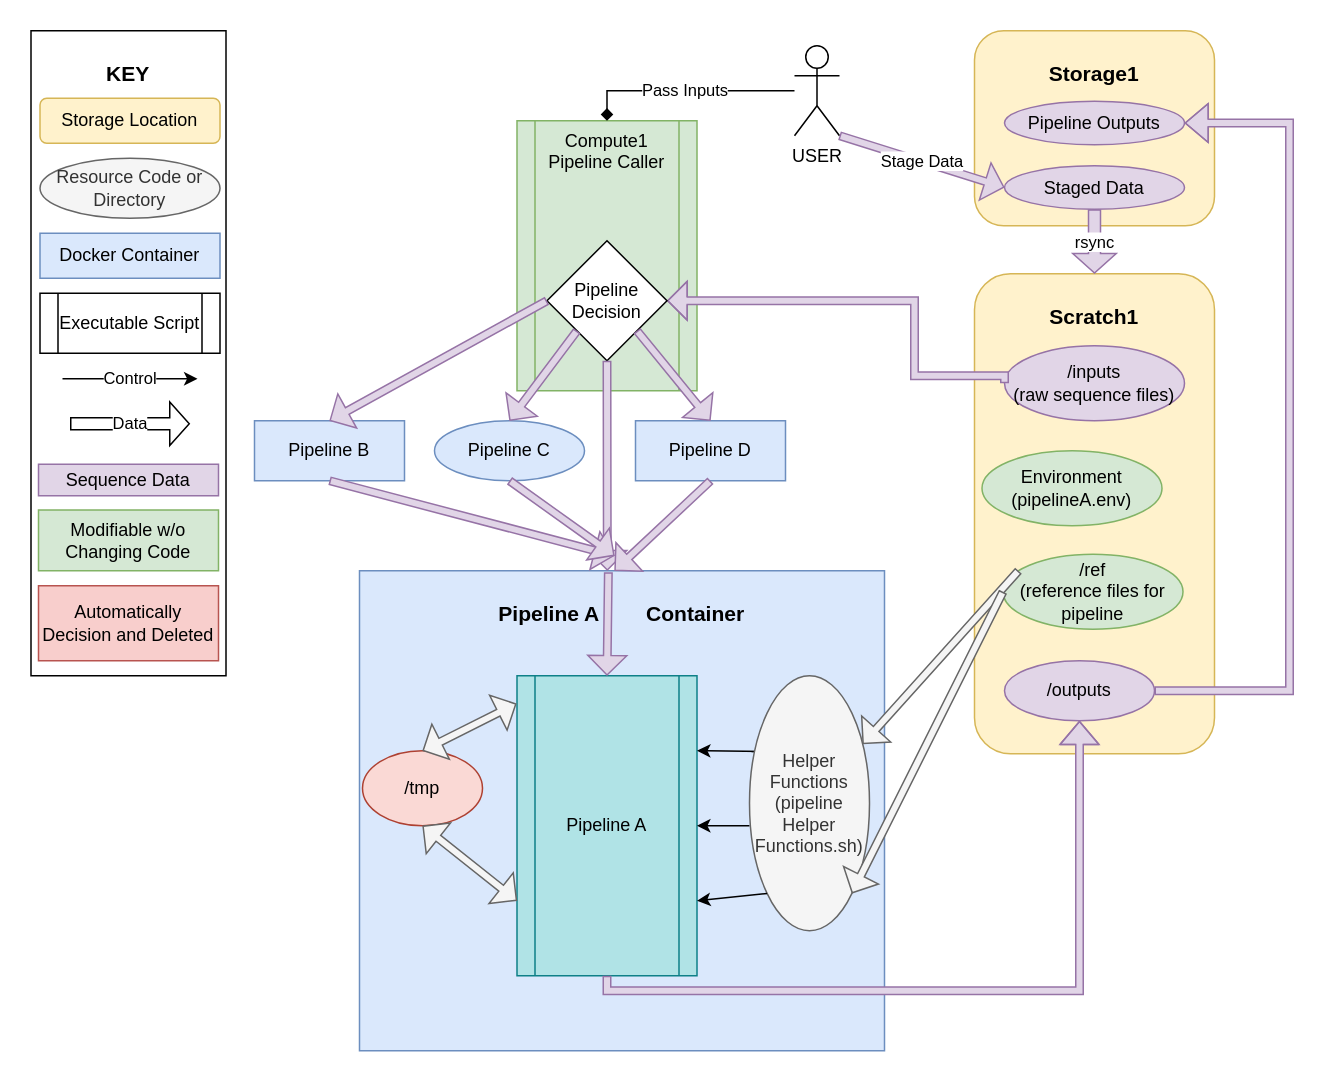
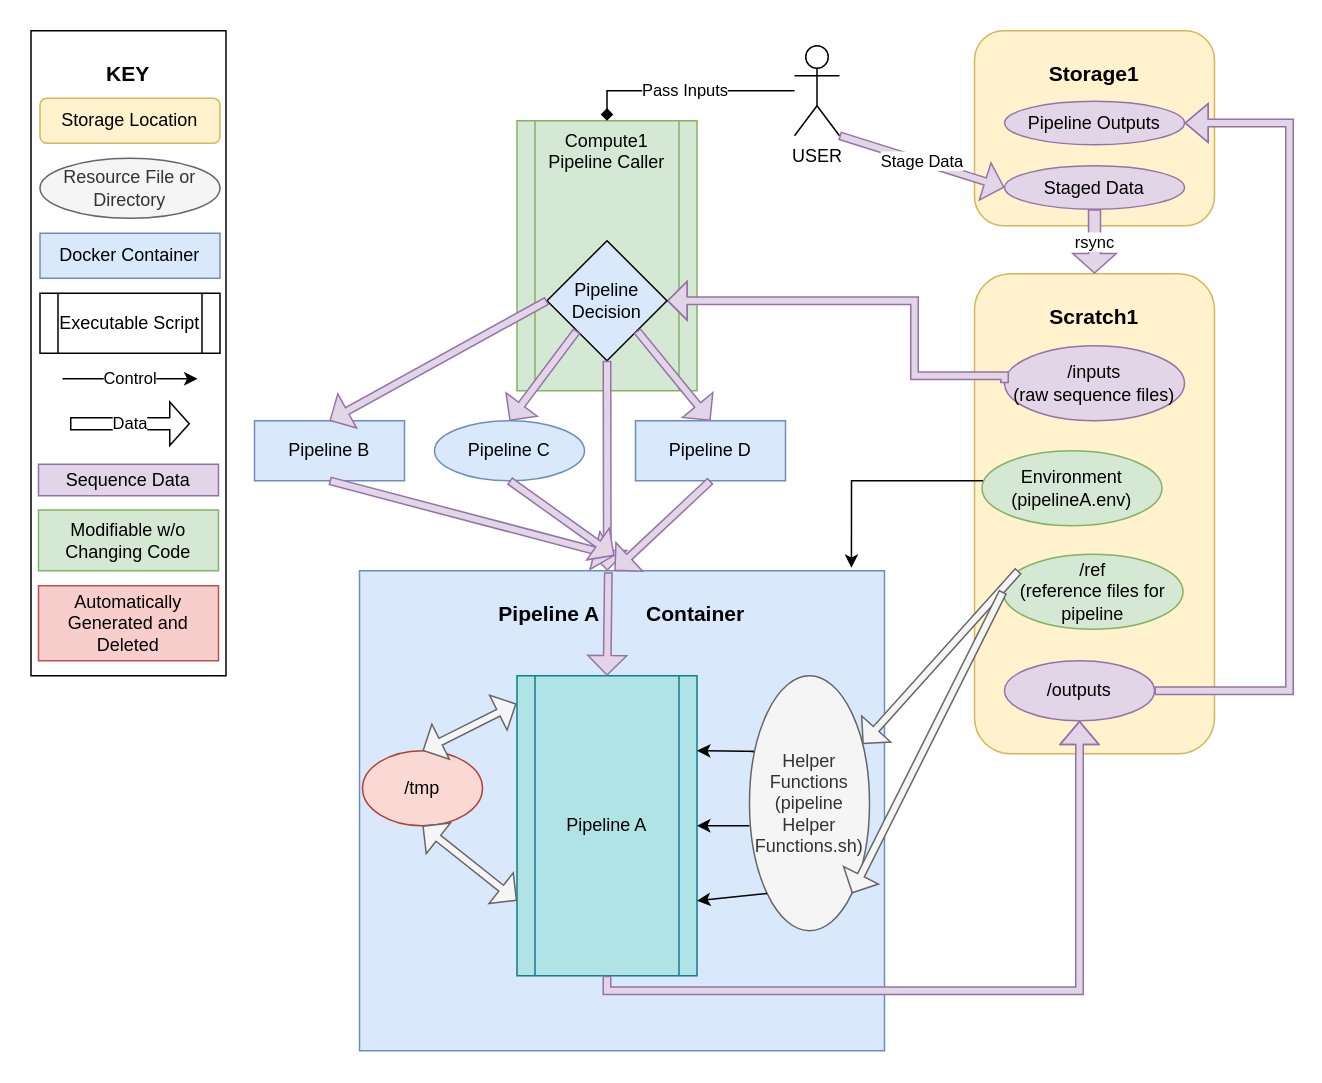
(130, 188) -> (130, 188)
(607, 301) -> (607, 301)
none -> (879, 481)
(128, 623) -> (128, 623)
